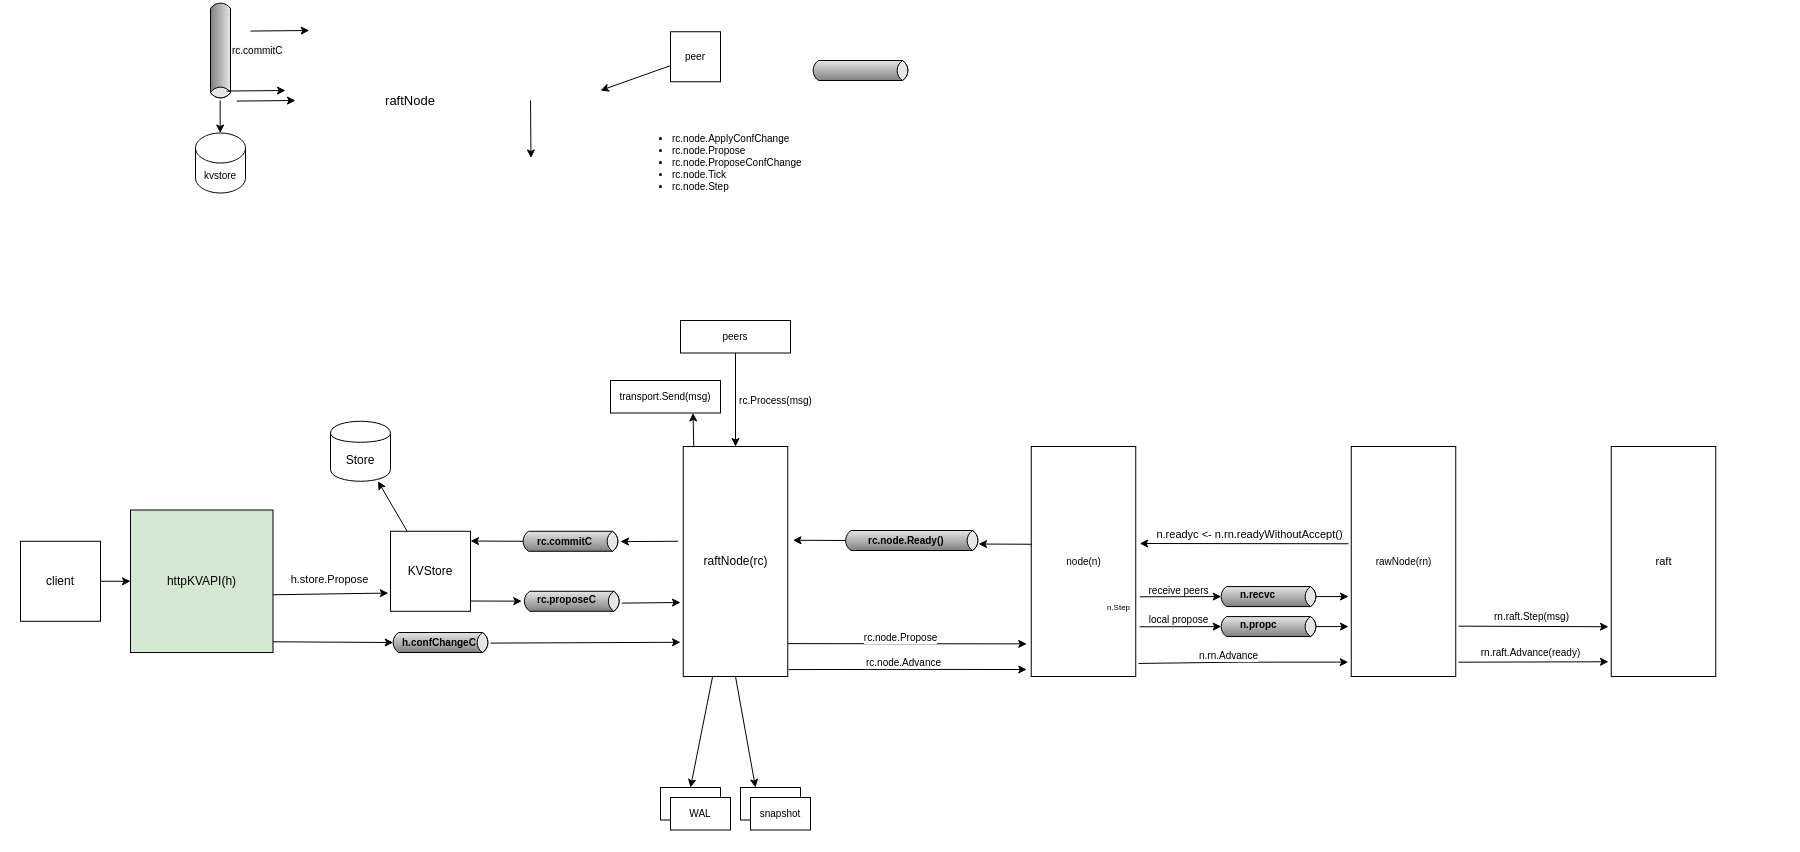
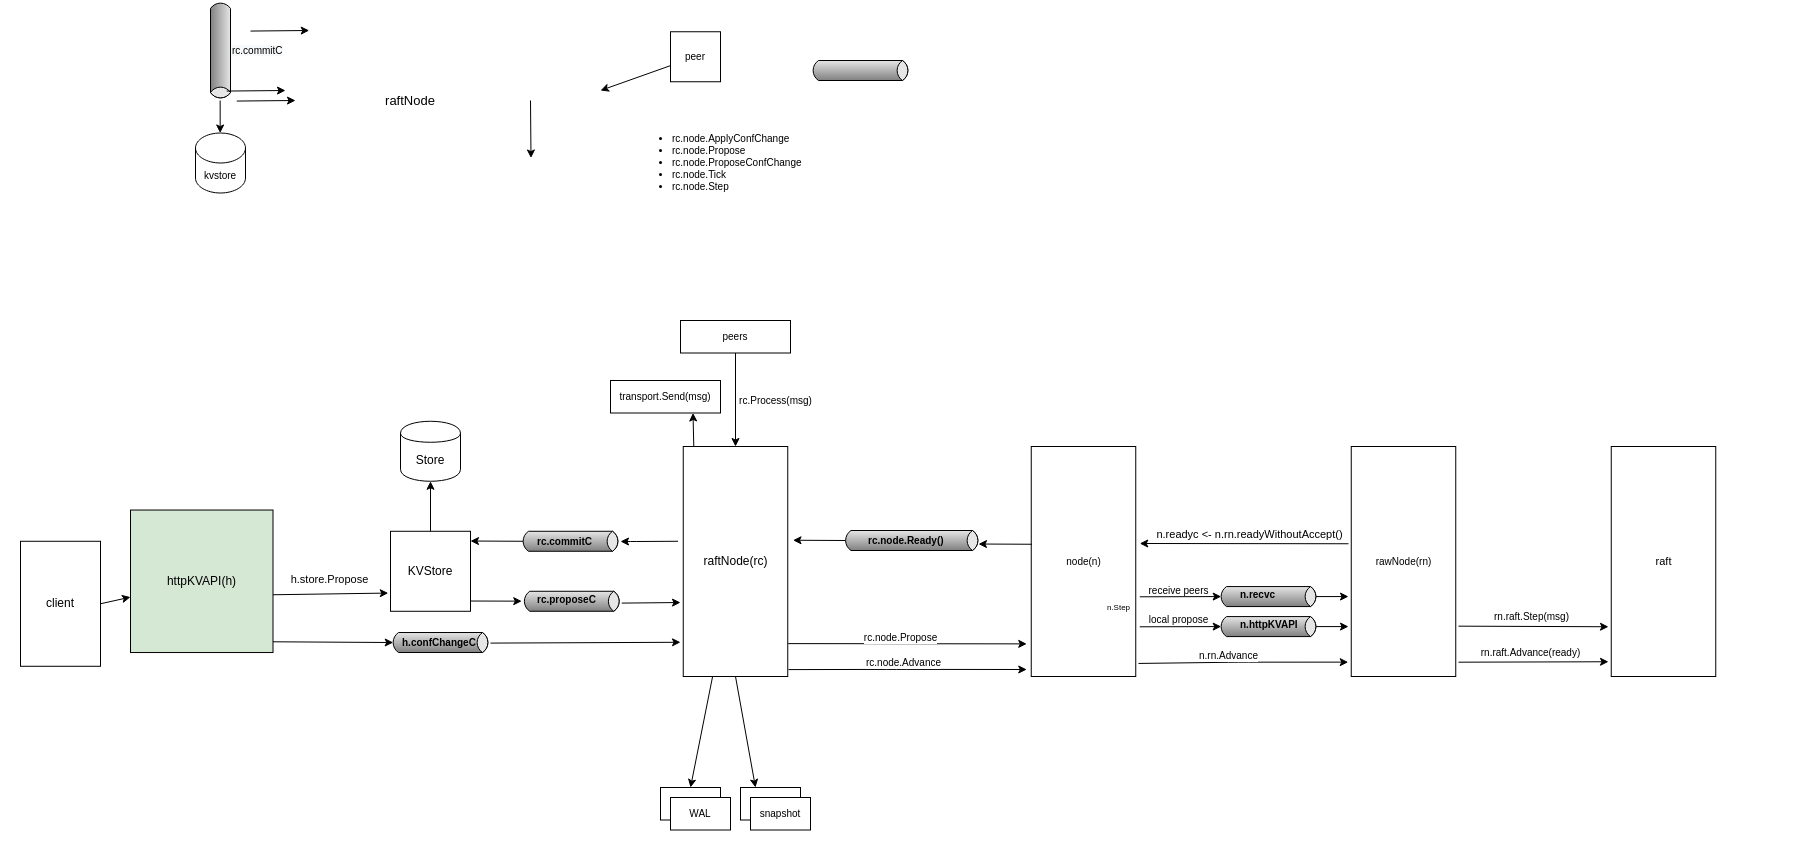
(361, 451) -> (431, 451)
(61, 581) -> (61, 604)
(1261, 625) -> (1273, 625)
